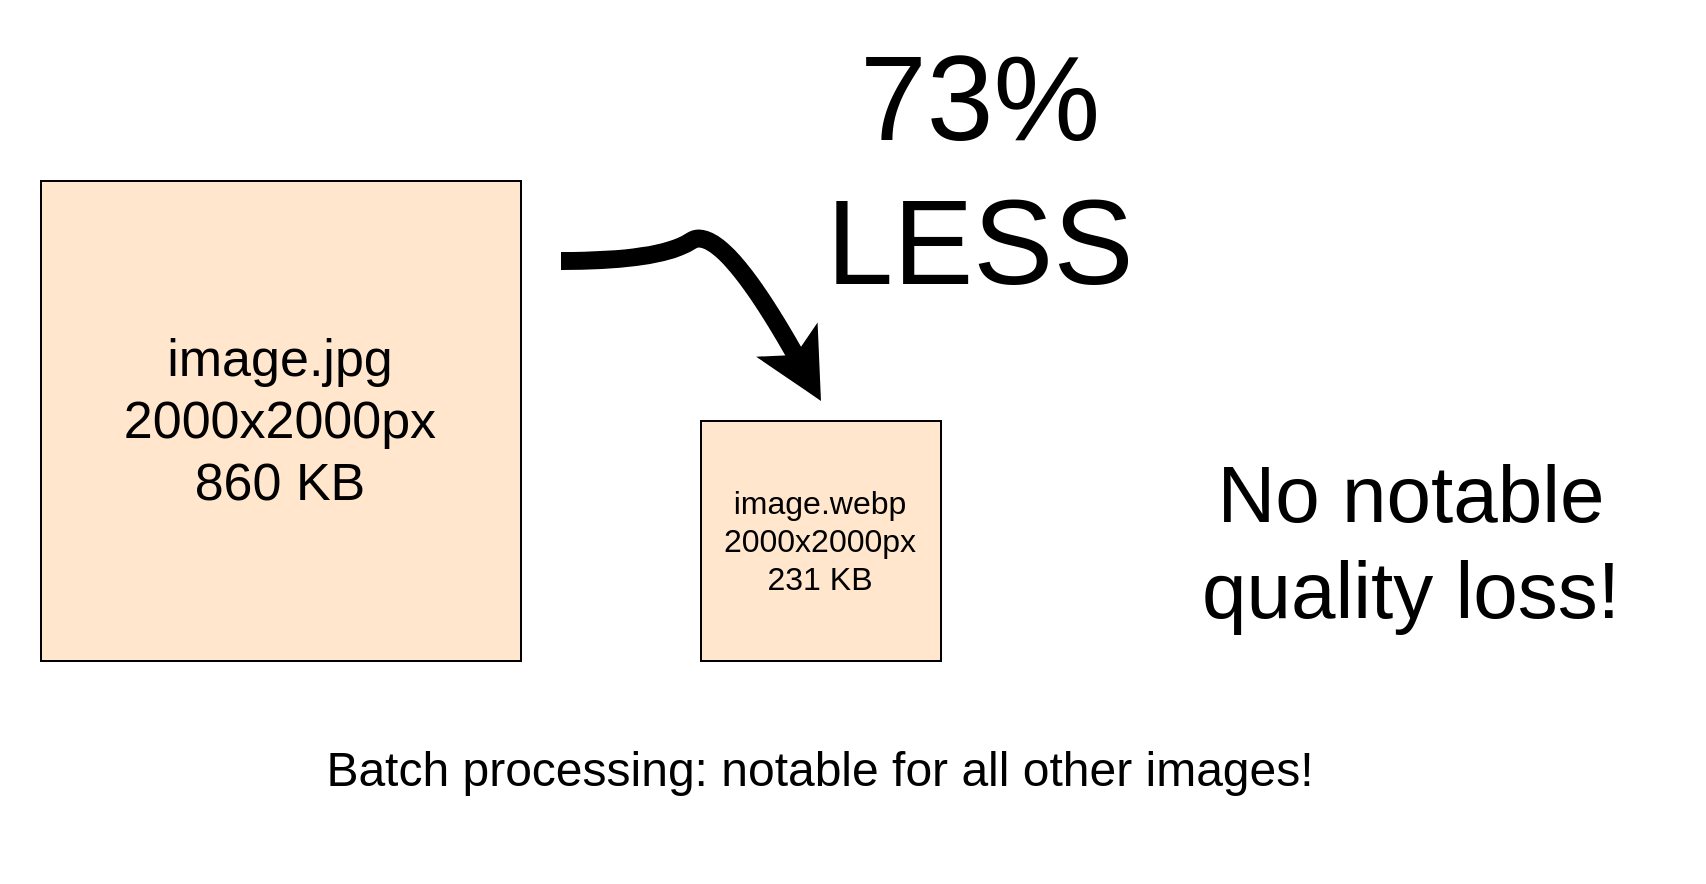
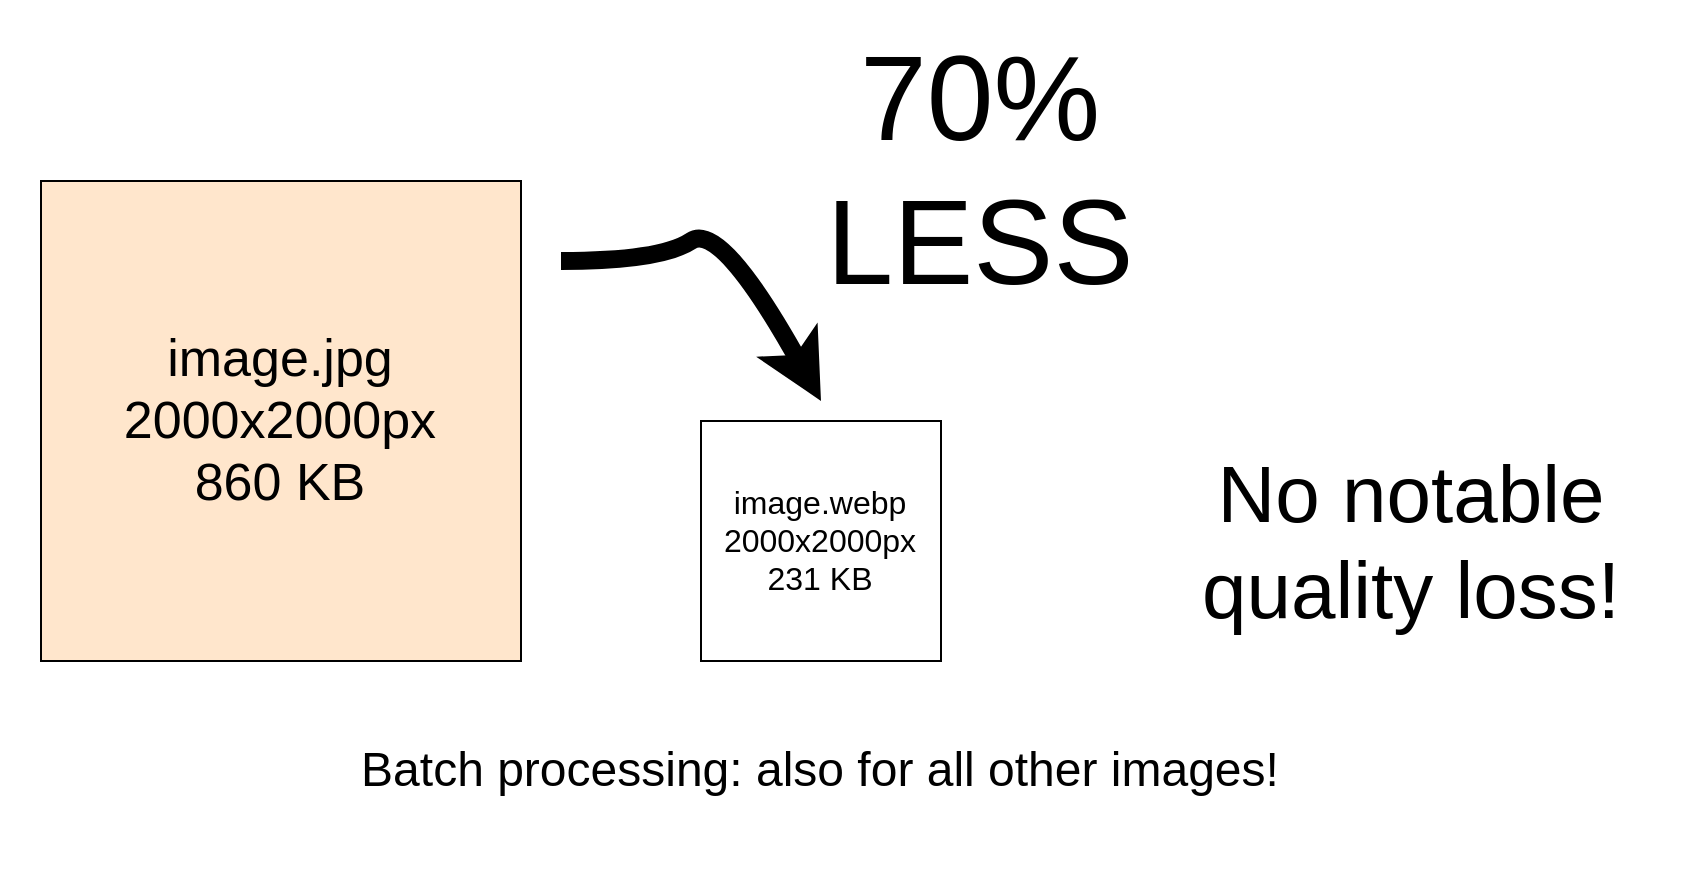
(981, 171) -> (981, 171)
(821, 541) -> (821, 541)
(821, 771) -> (821, 771)
